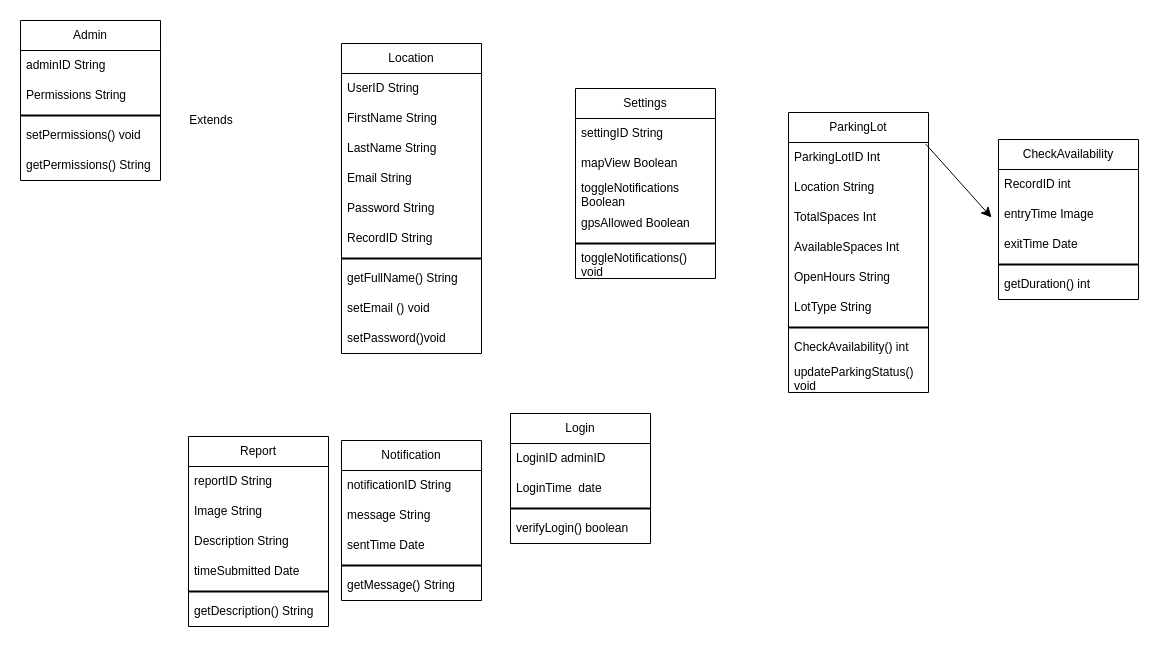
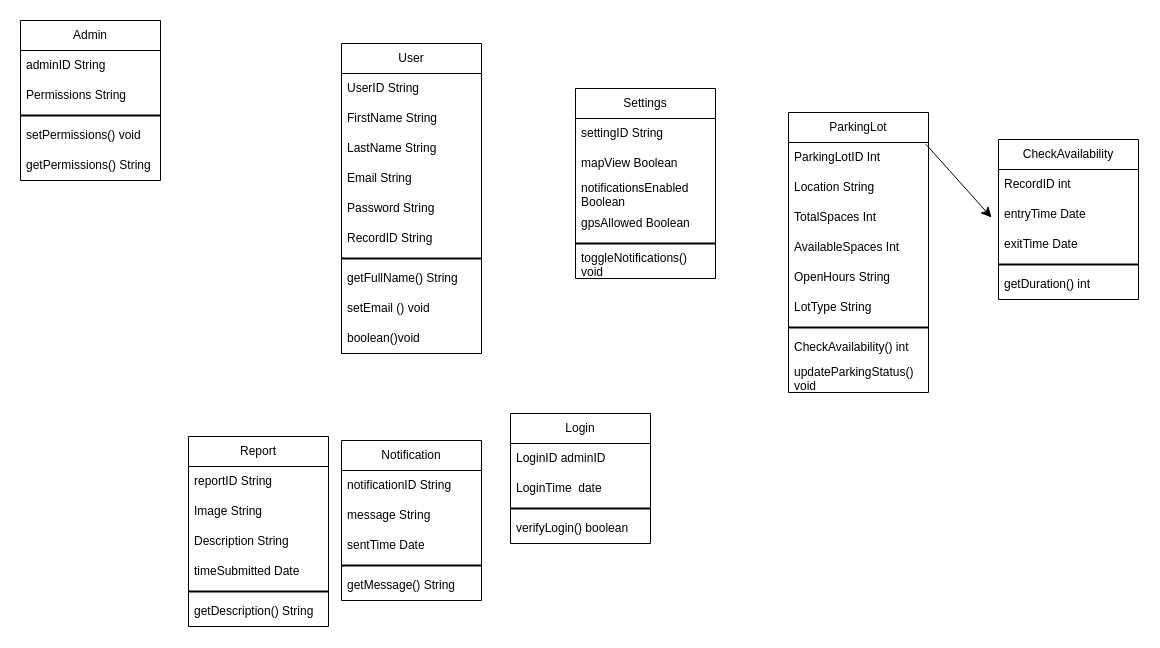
(412, 59) -> (412, 59)
(212, 121) -> none
(647, 194) -> (647, 194)
(1052, 215) -> (1048, 215)
(403, 339) -> (388, 339)
